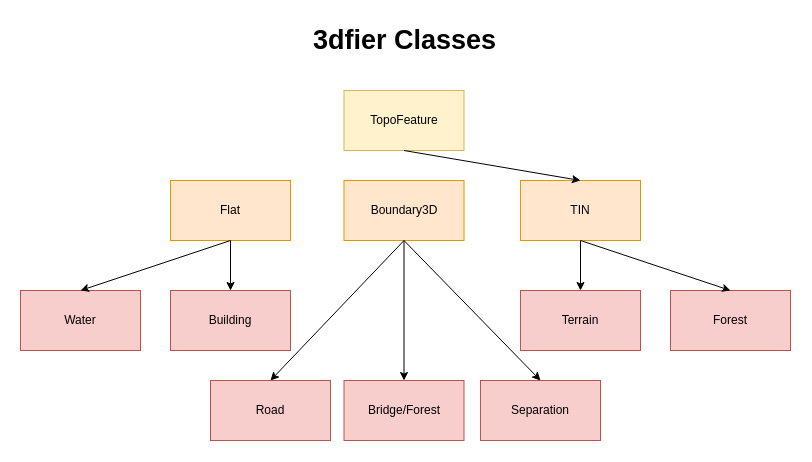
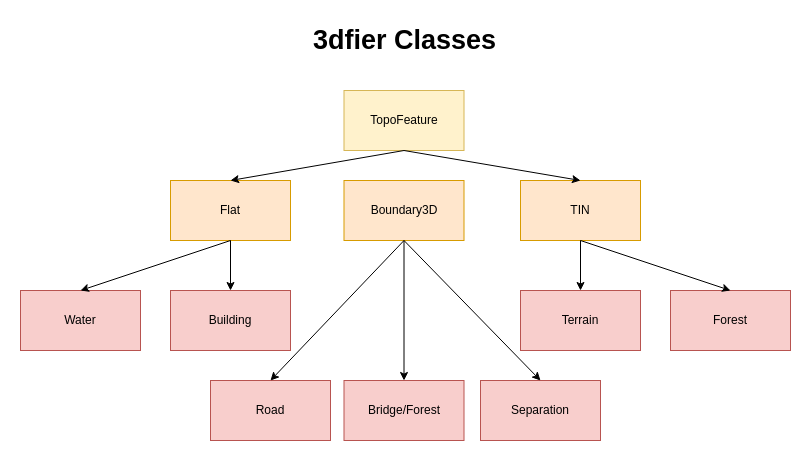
none -> (320, 165)
